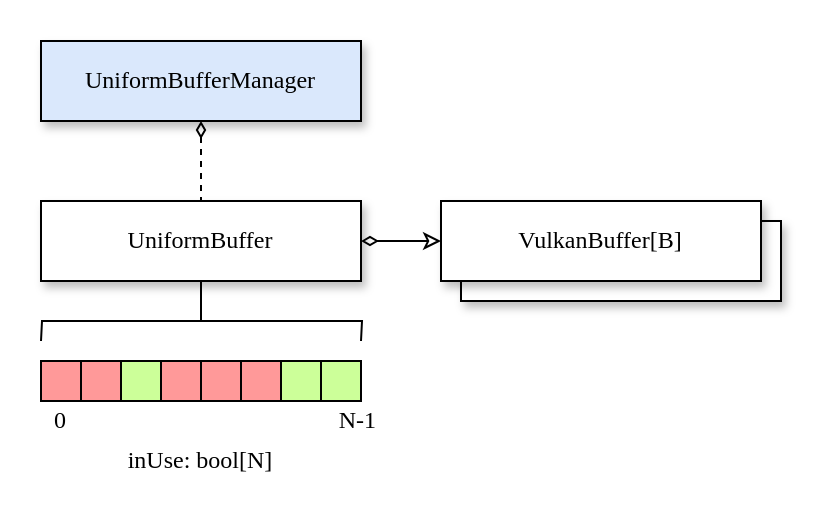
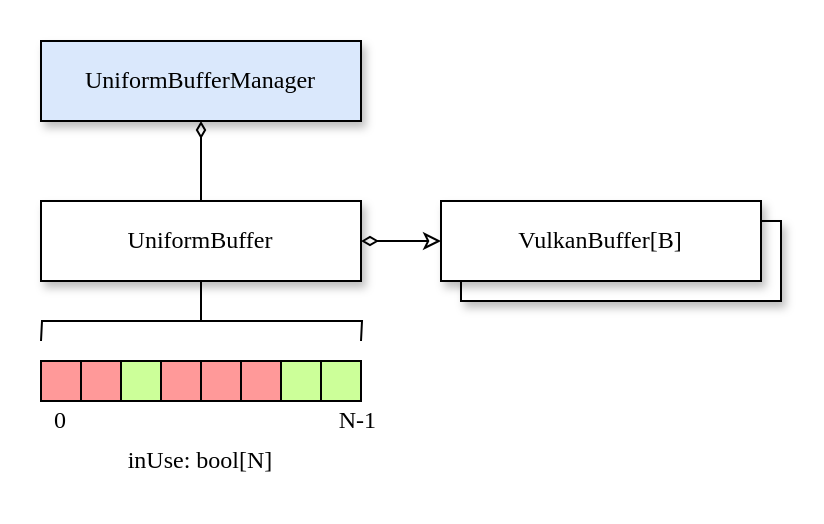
(201, 169) -> (201, 169)
